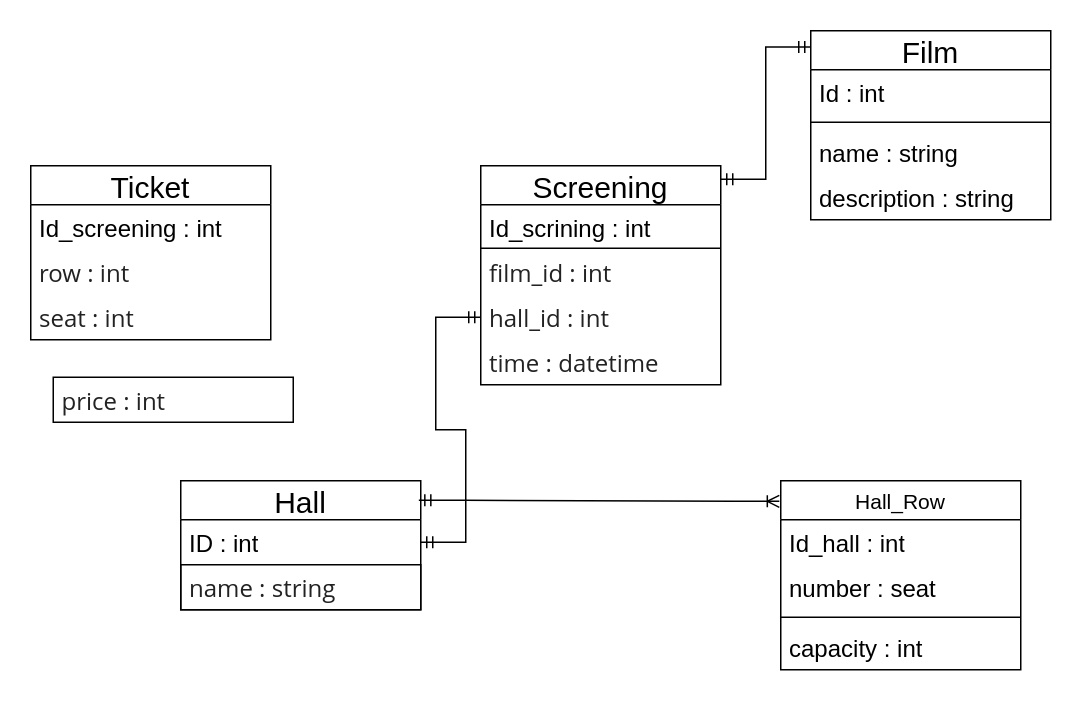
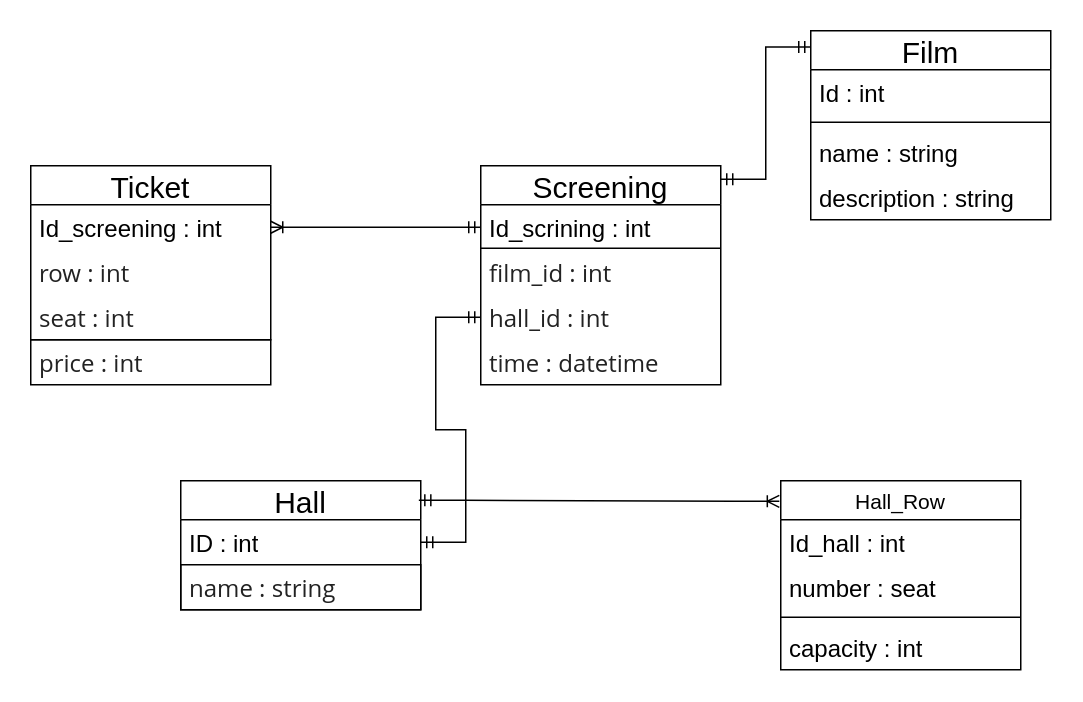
none -> (375, 227)
(173, 400) -> (151, 362)
